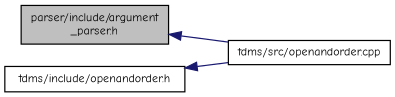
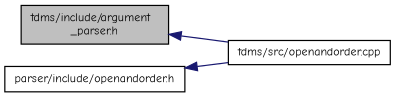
(95, 25) -> (95, 25)
(95, 79) -> (95, 79)
